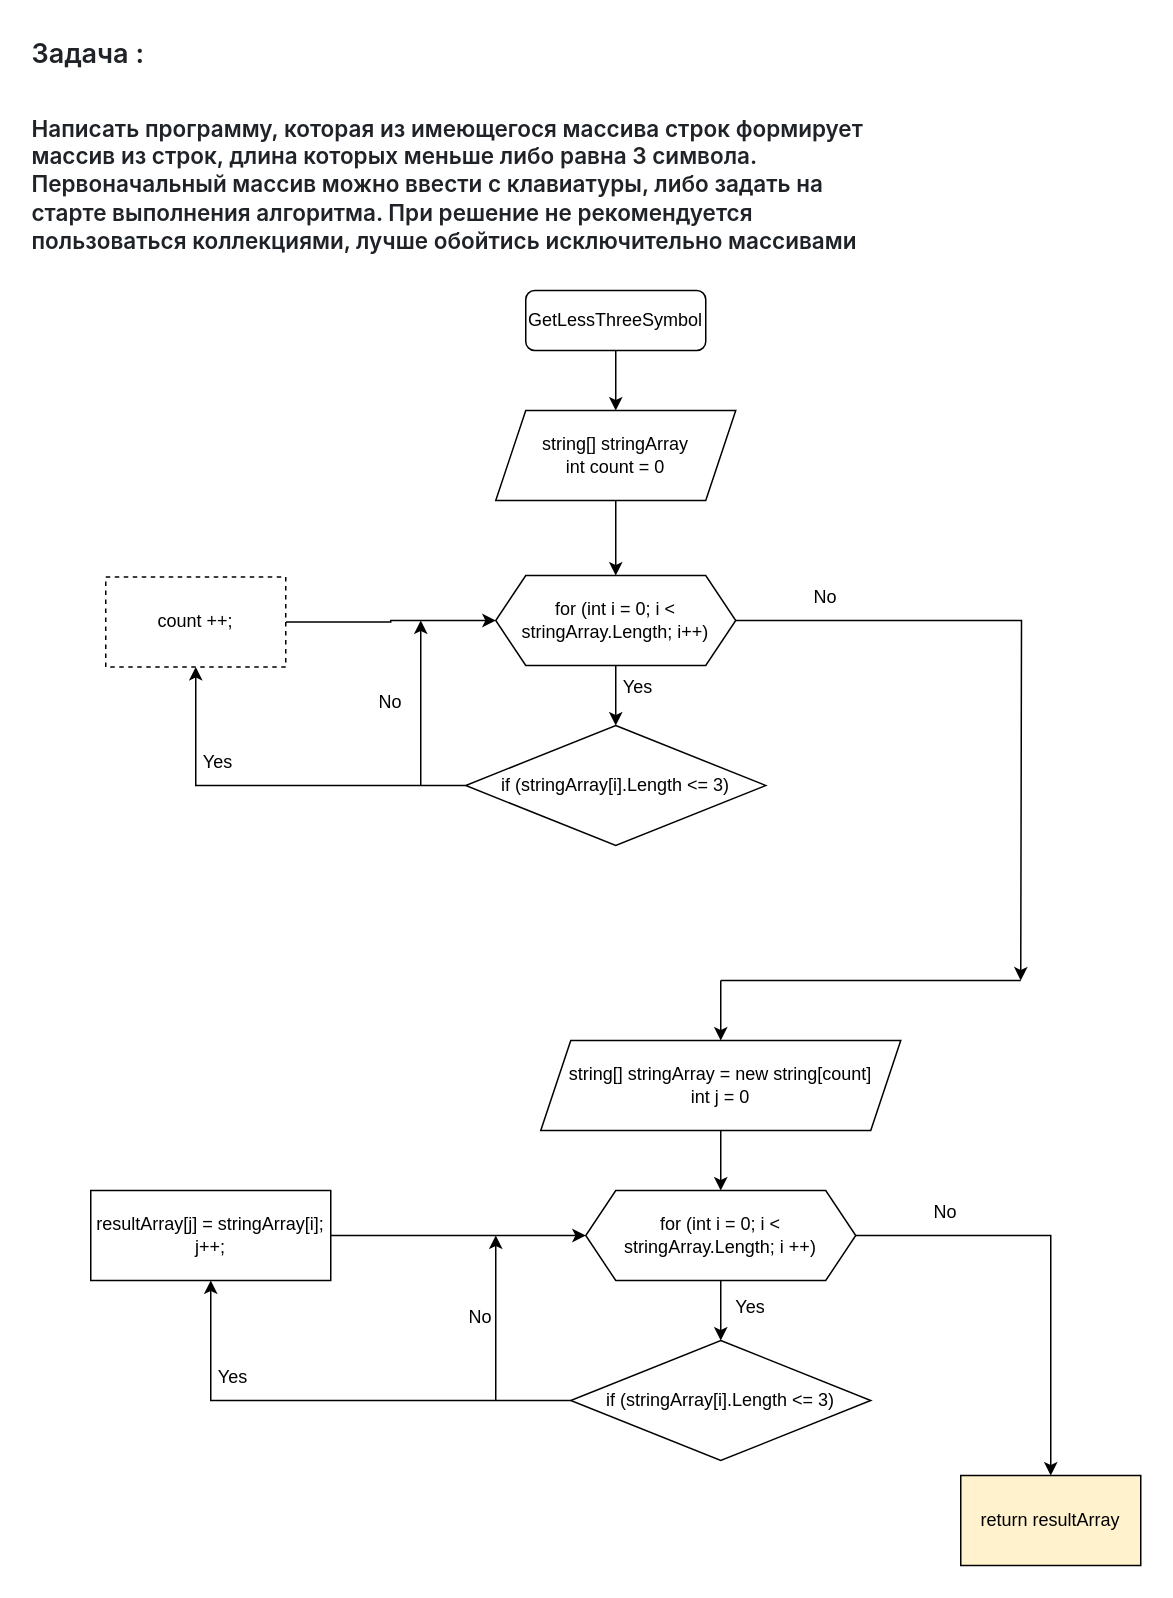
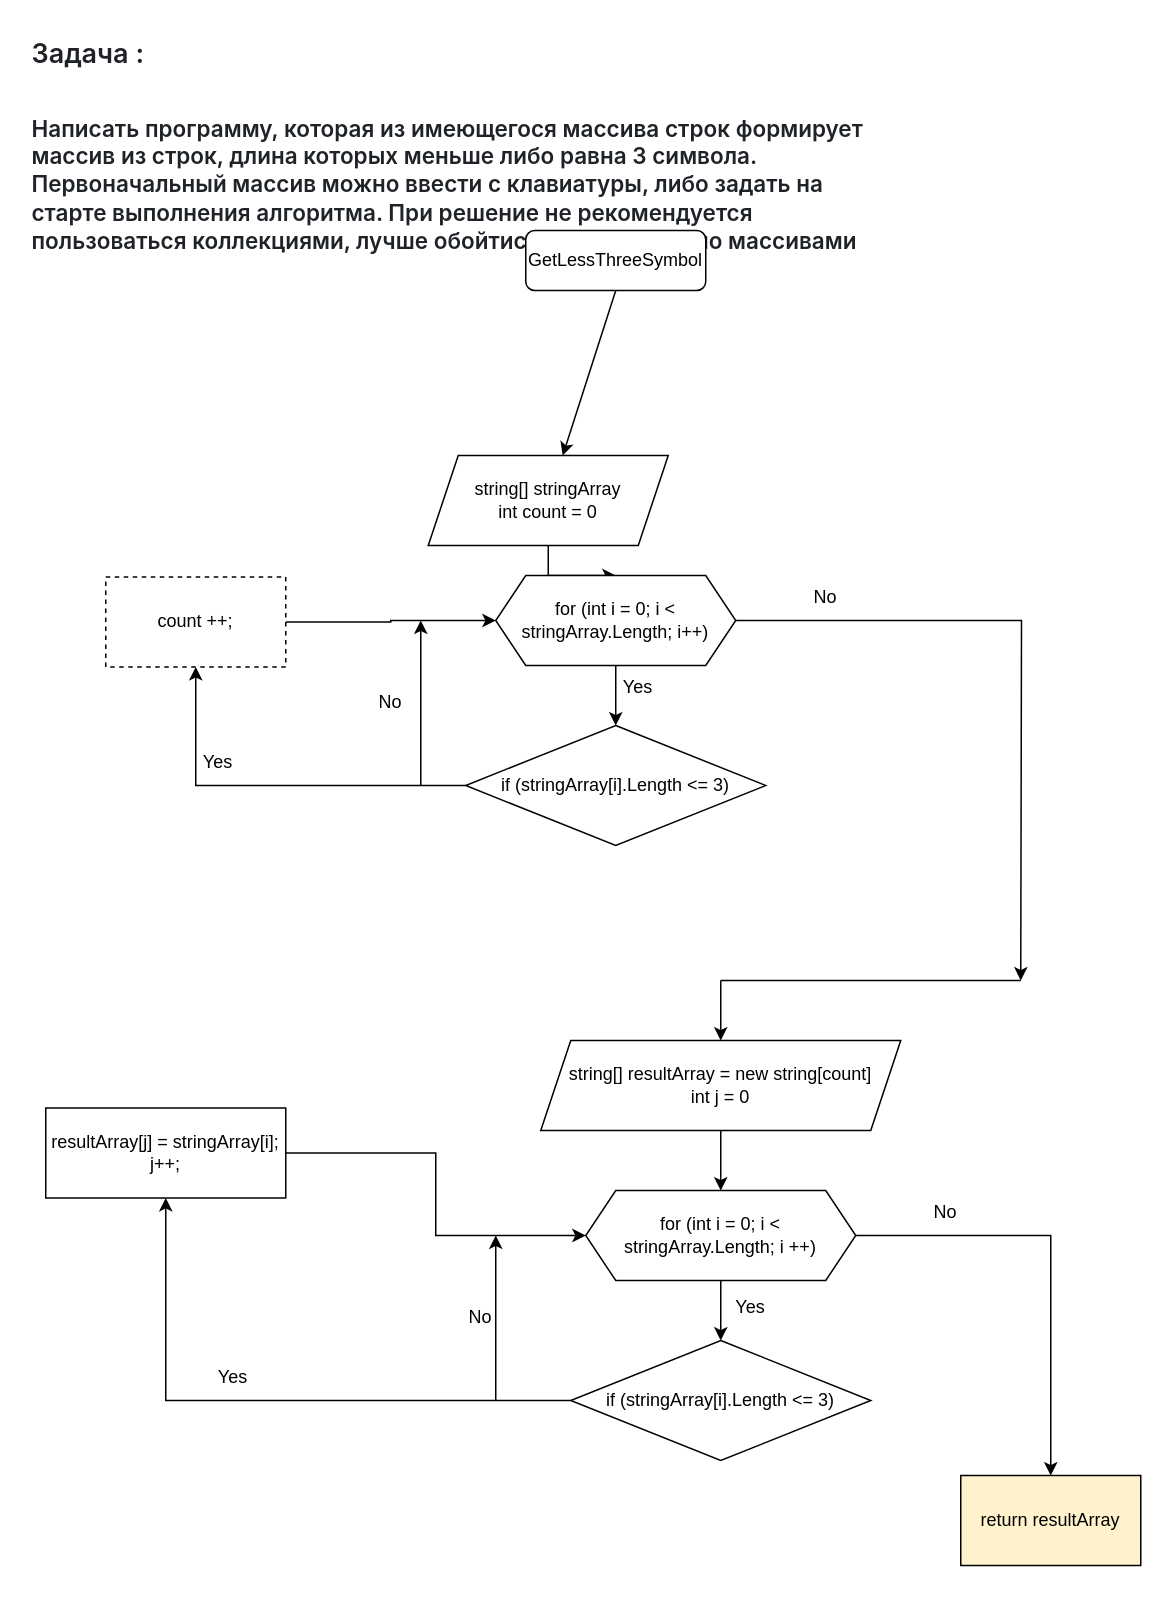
(616, 320) -> (616, 260)
(616, 455) -> (548, 500)
(721, 1085) -> (721, 1085)
(211, 1235) -> (166, 1153)
